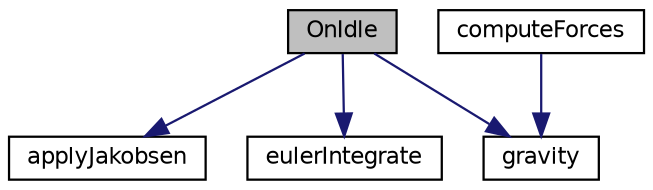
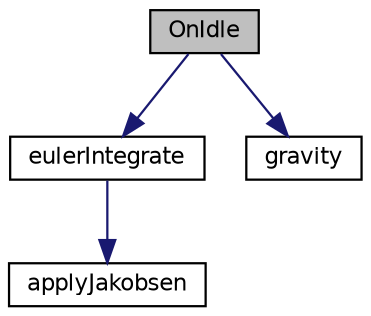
(541, 32) -> none
(235, 90) -> (107, 210)
